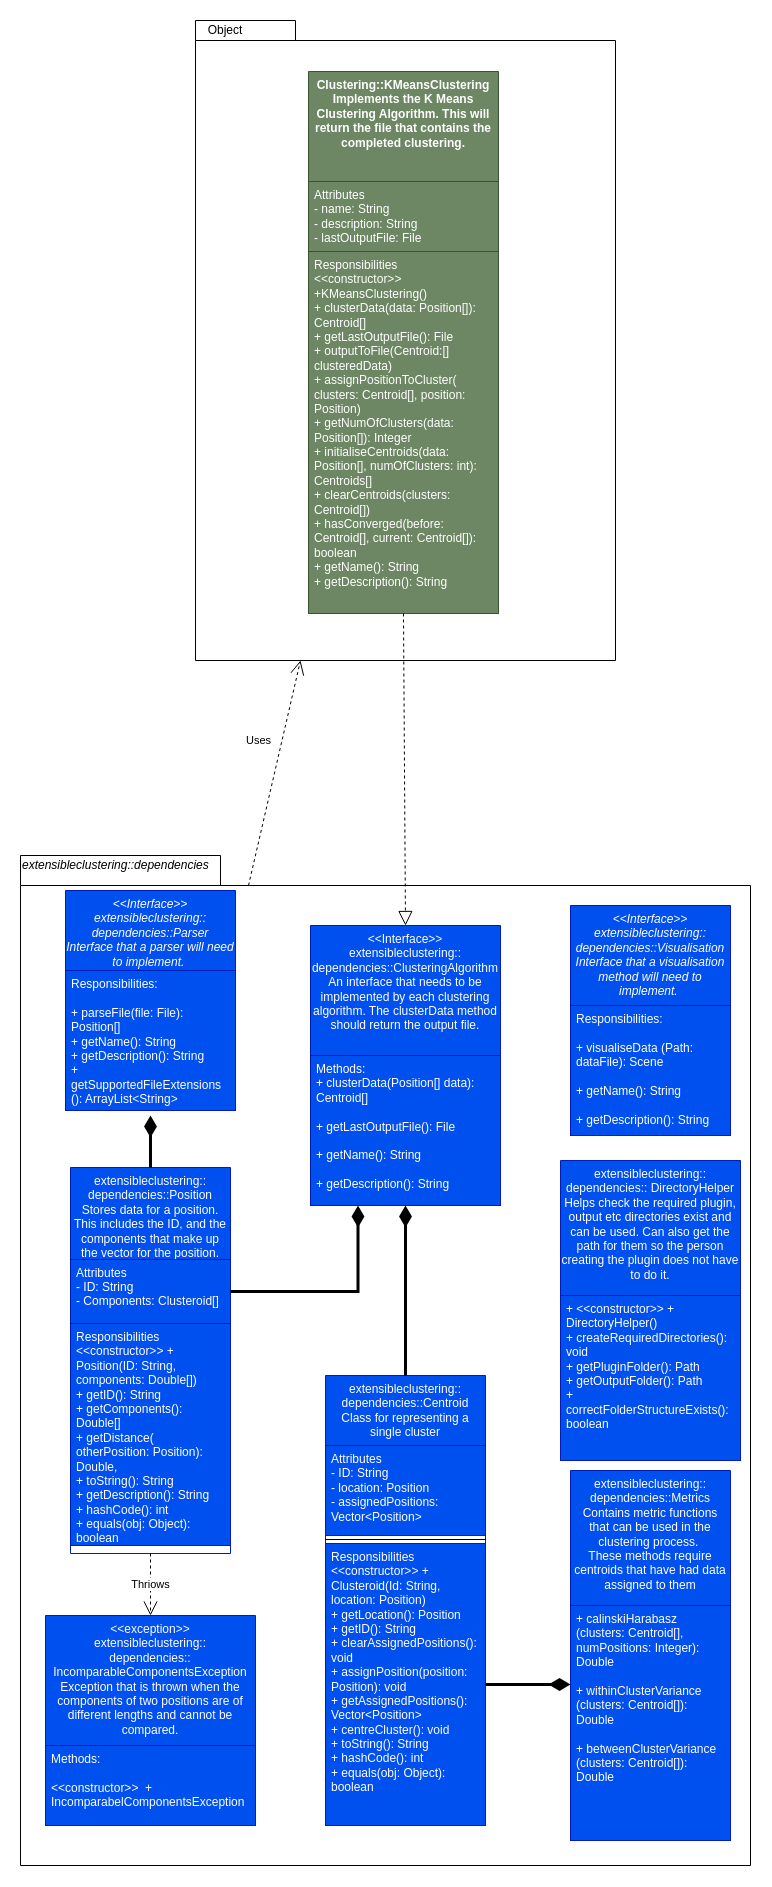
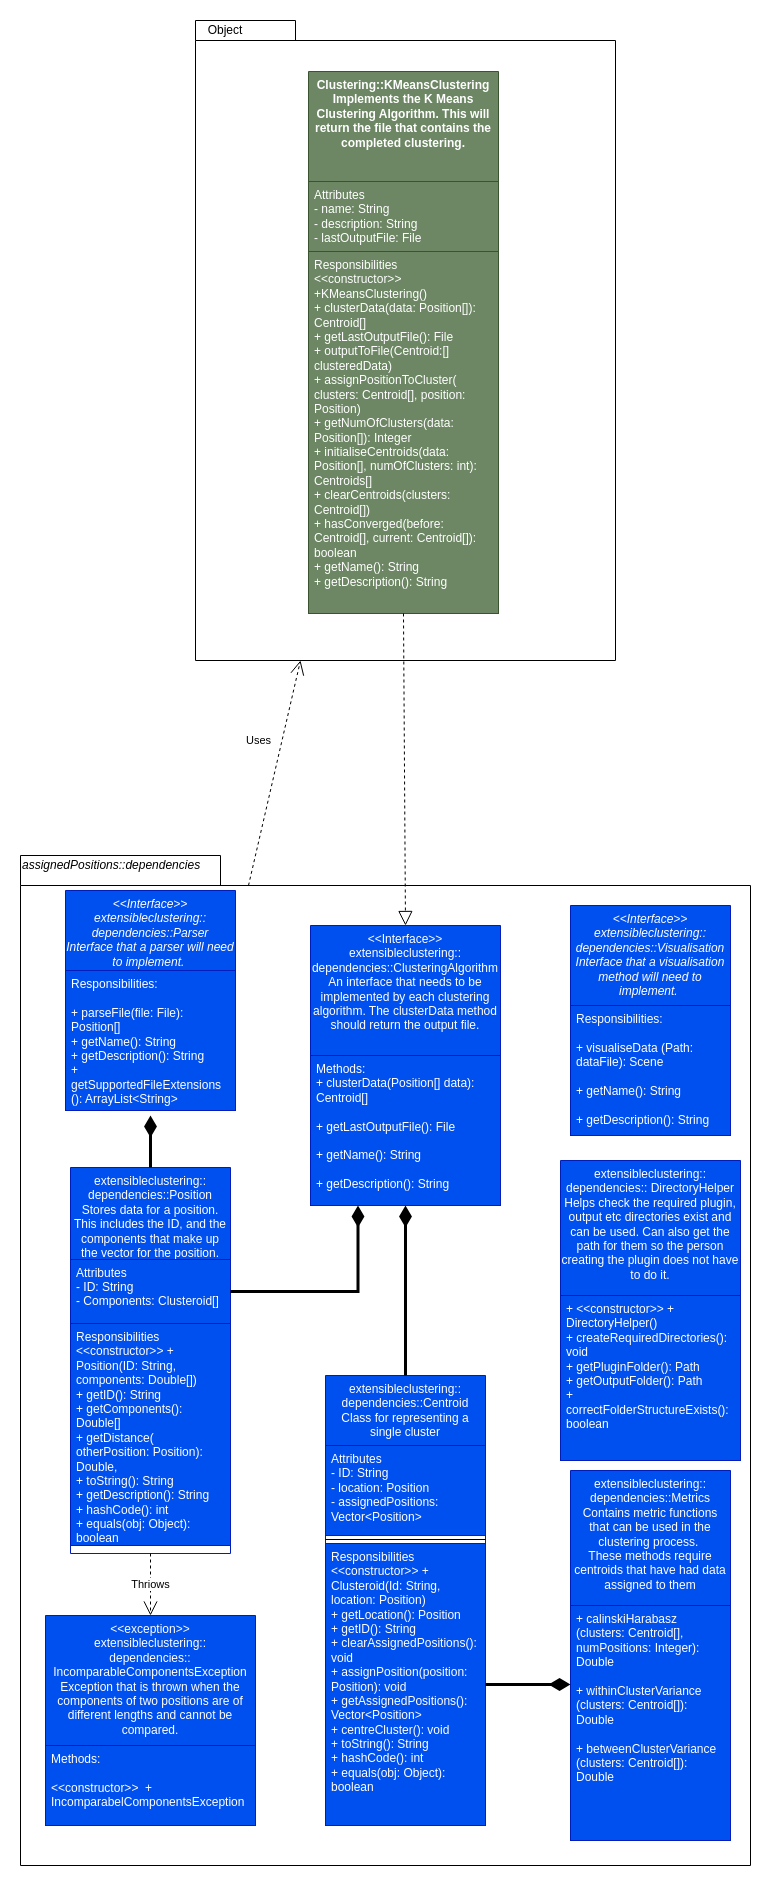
(126, 866) -> (117, 866)
